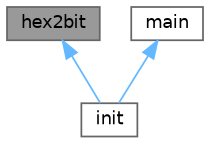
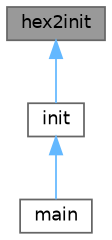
(53, 24) -> (56, 24)
(133, 79) -> (56, 177)
